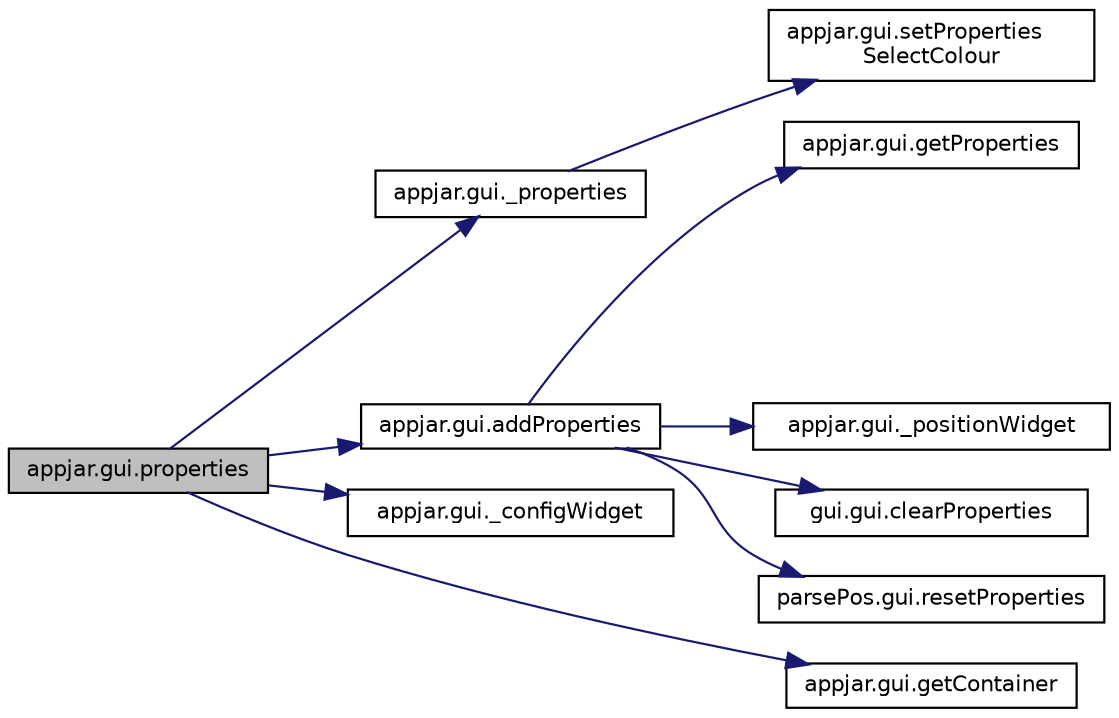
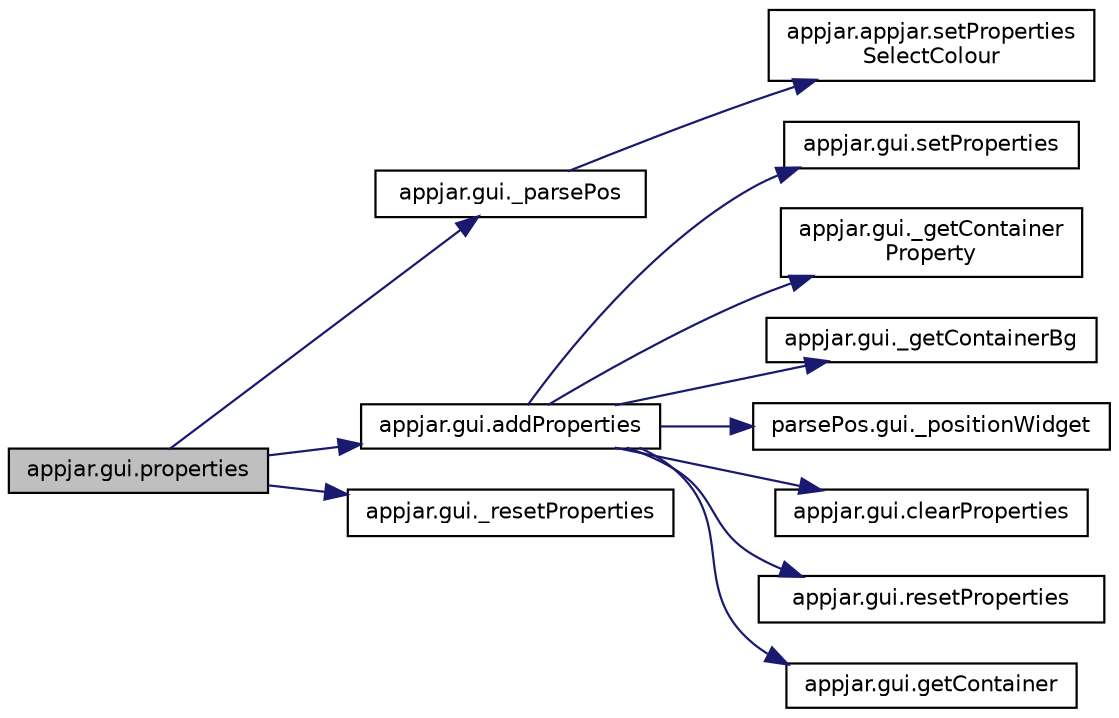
(932, 45) -> (932, 45)
(932, 145) -> (932, 145)
(511, 194) -> (511, 194)
none -> (932, 243)
none -> (932, 340)
(932, 426) -> (932, 426)
(511, 513) -> (511, 513)
(932, 513) -> (932, 513)
(482, 593) -> (712, 545)
(932, 599) -> (932, 599)
